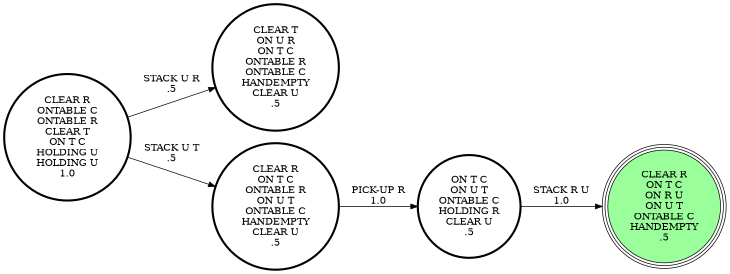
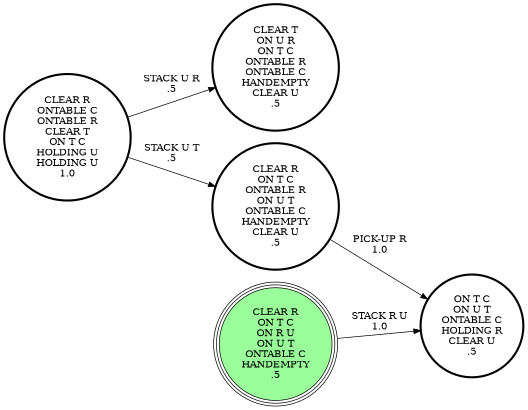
(558, 206) -> (376, 335)
